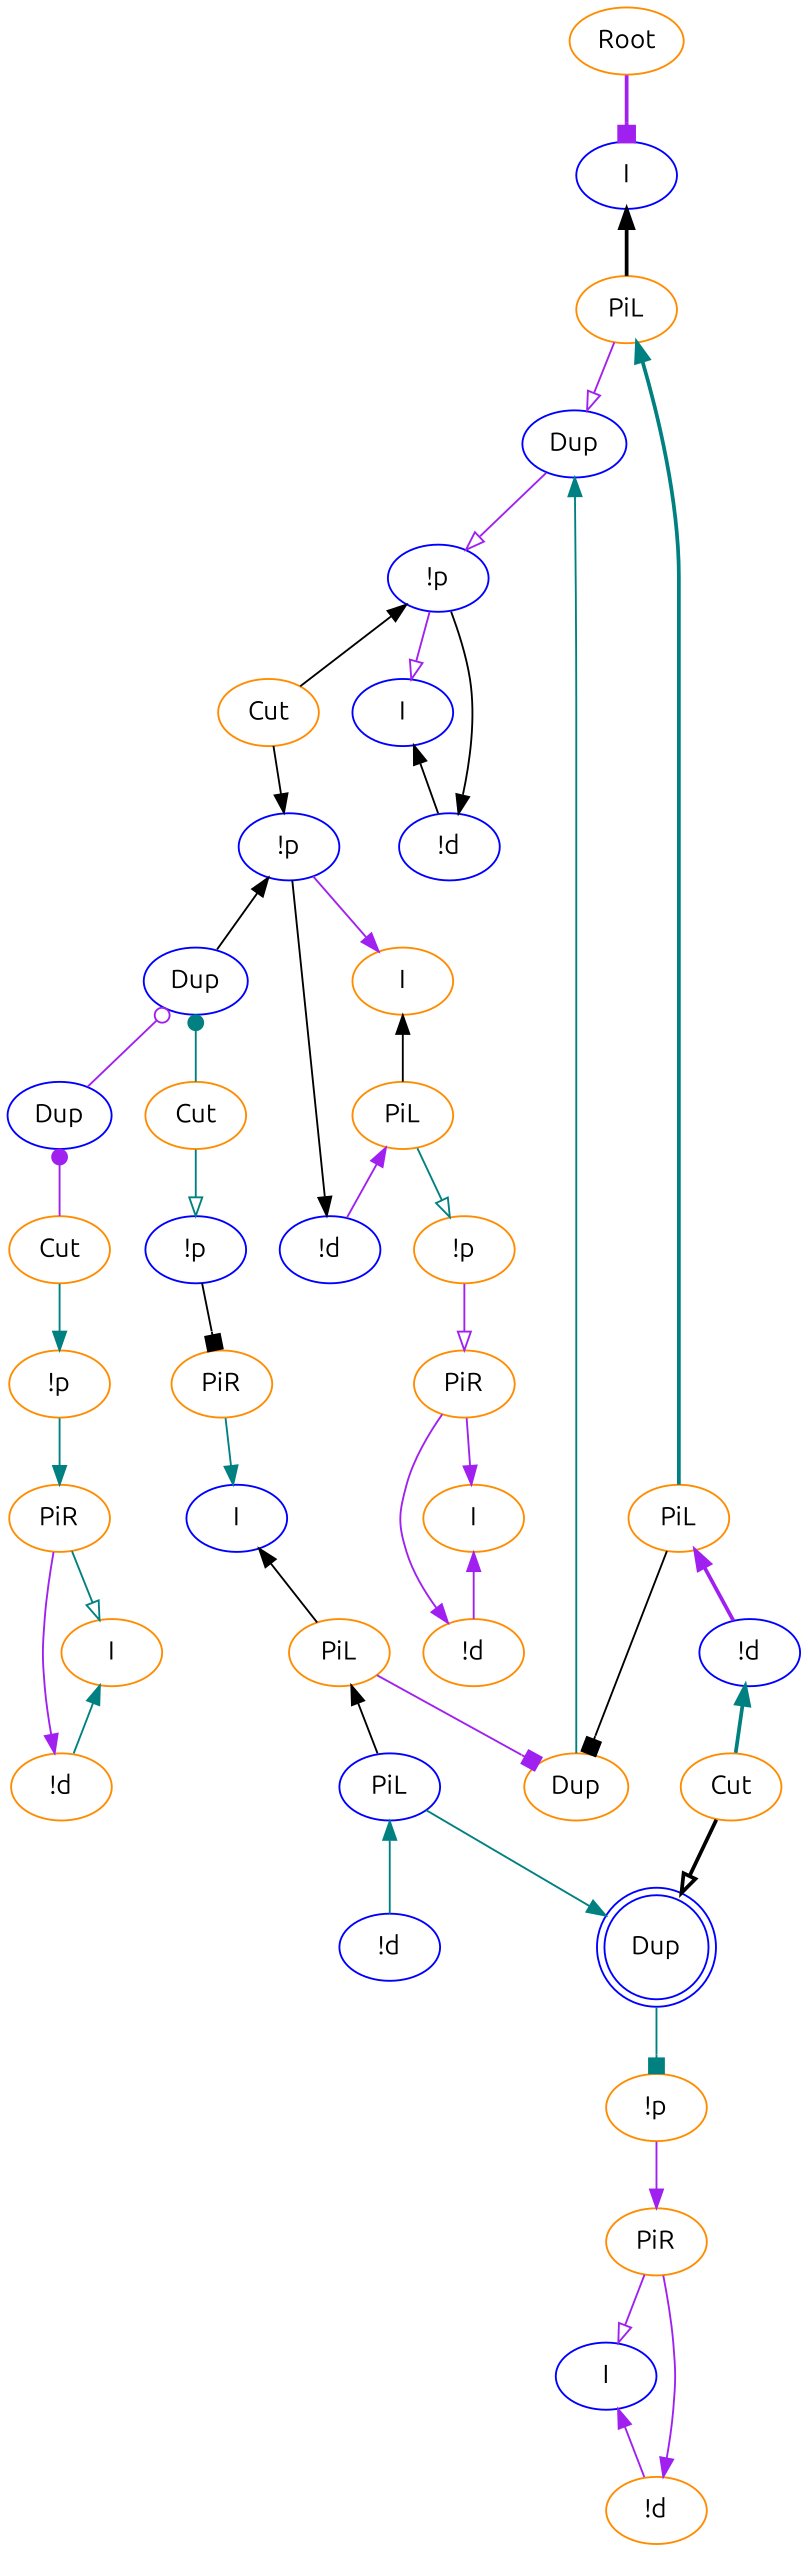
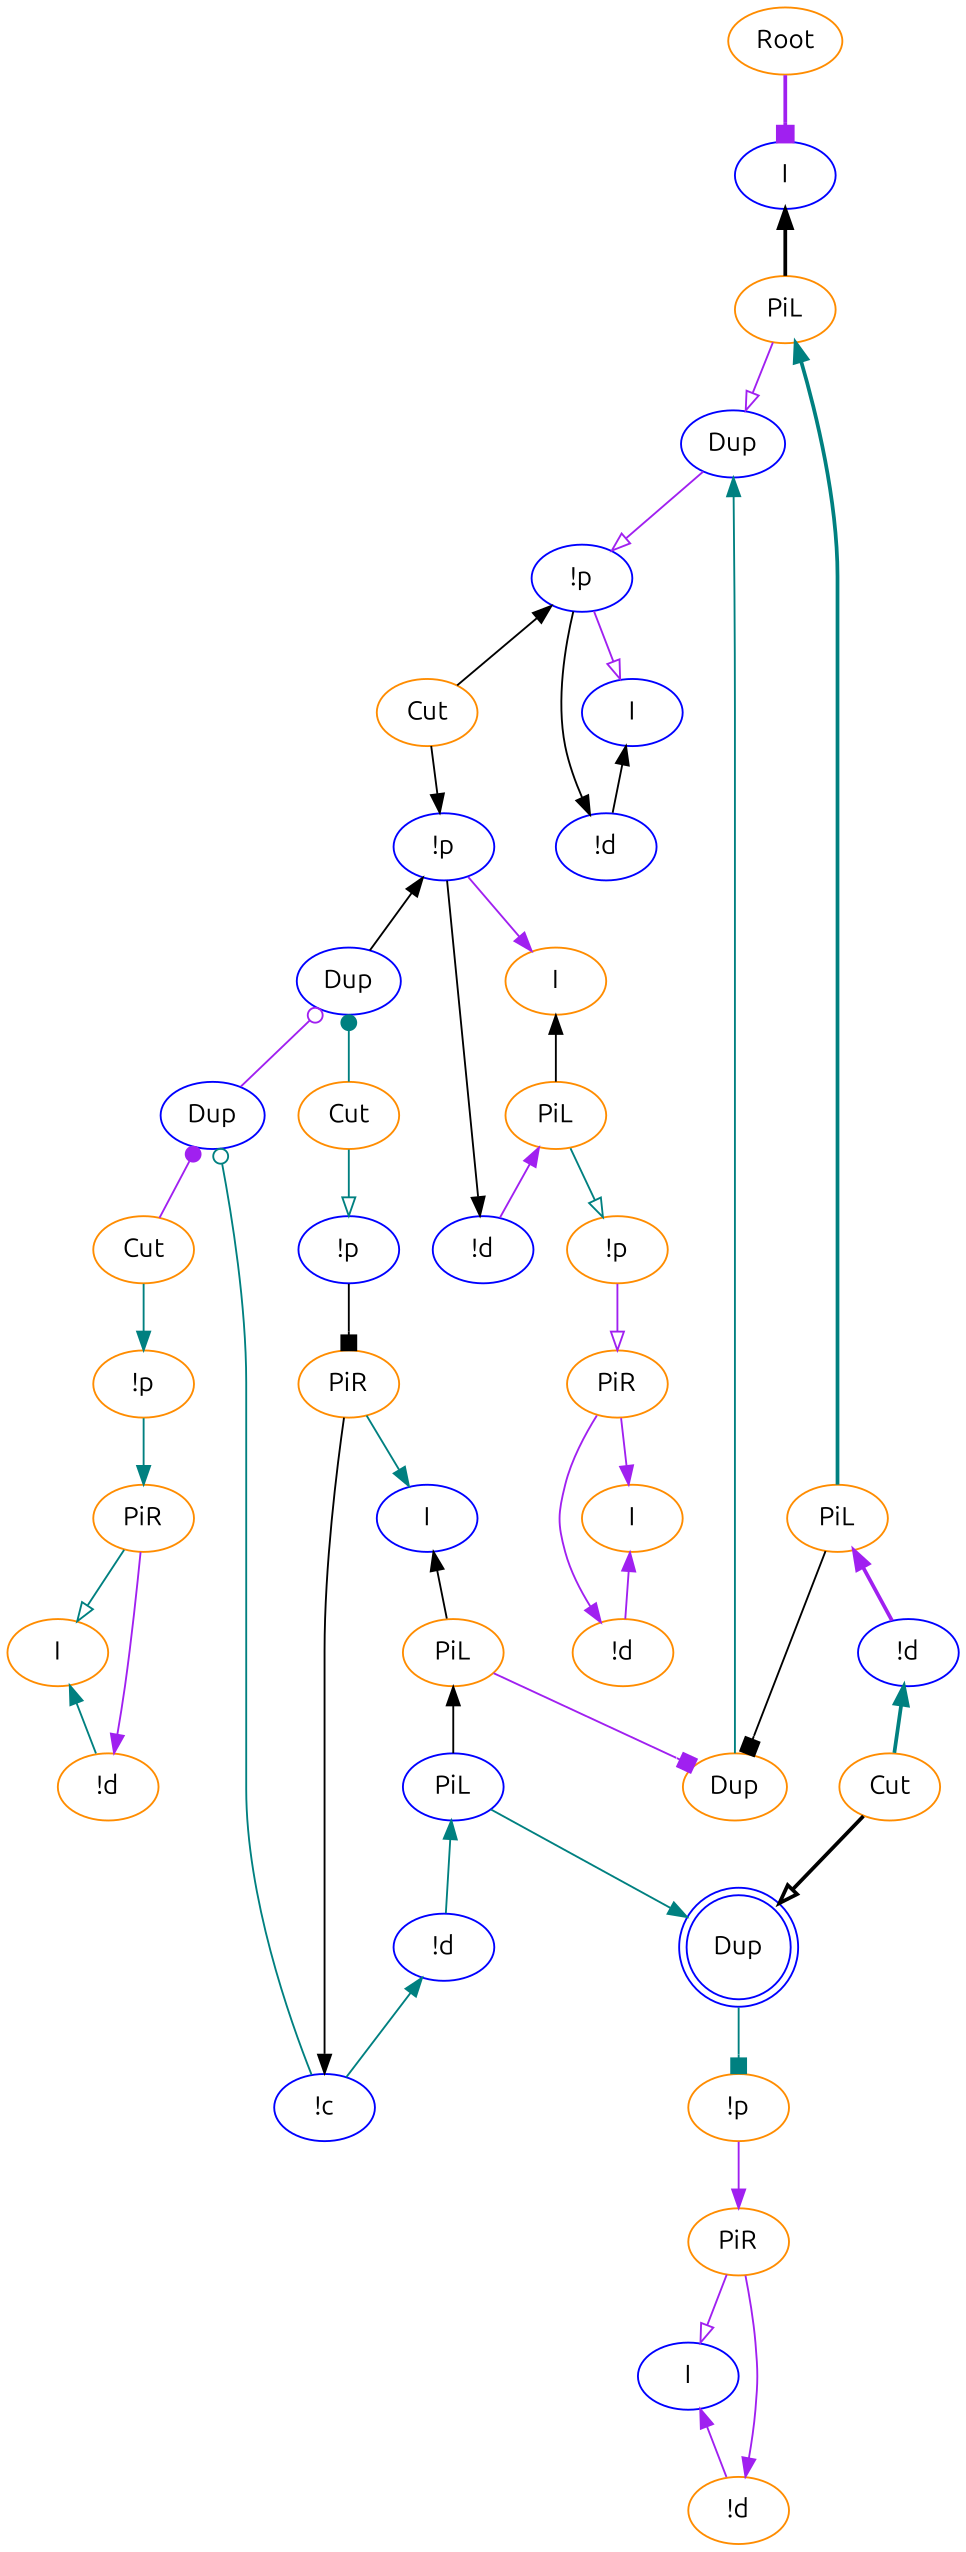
none -> (325, 2108)
